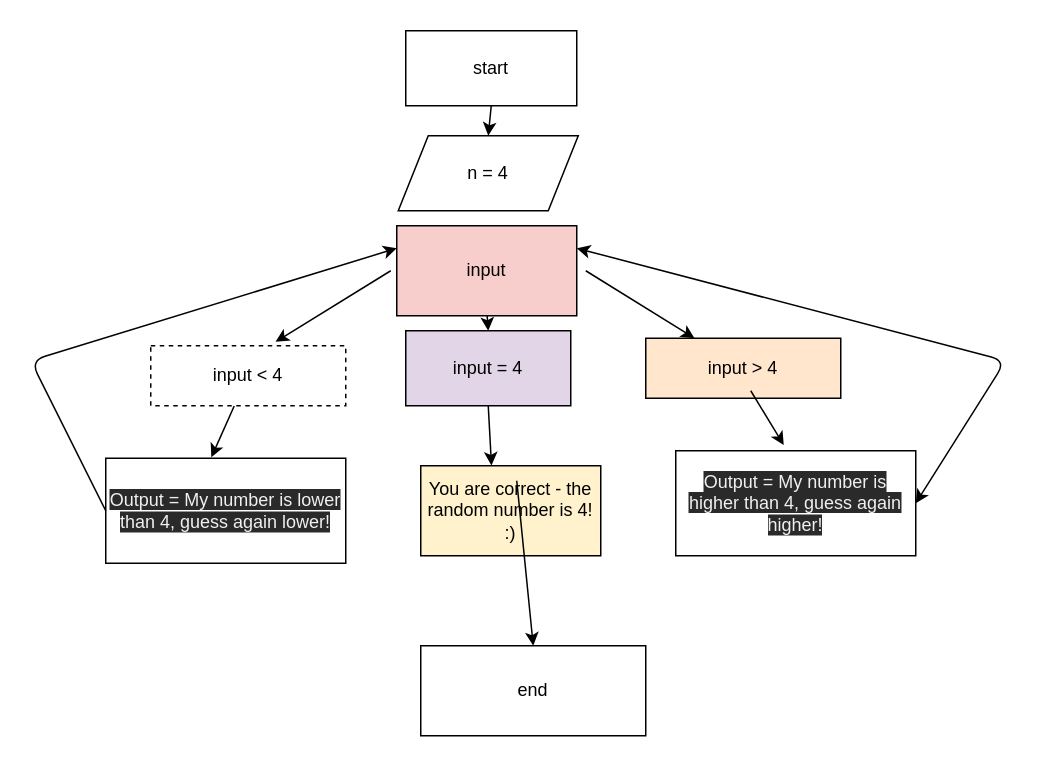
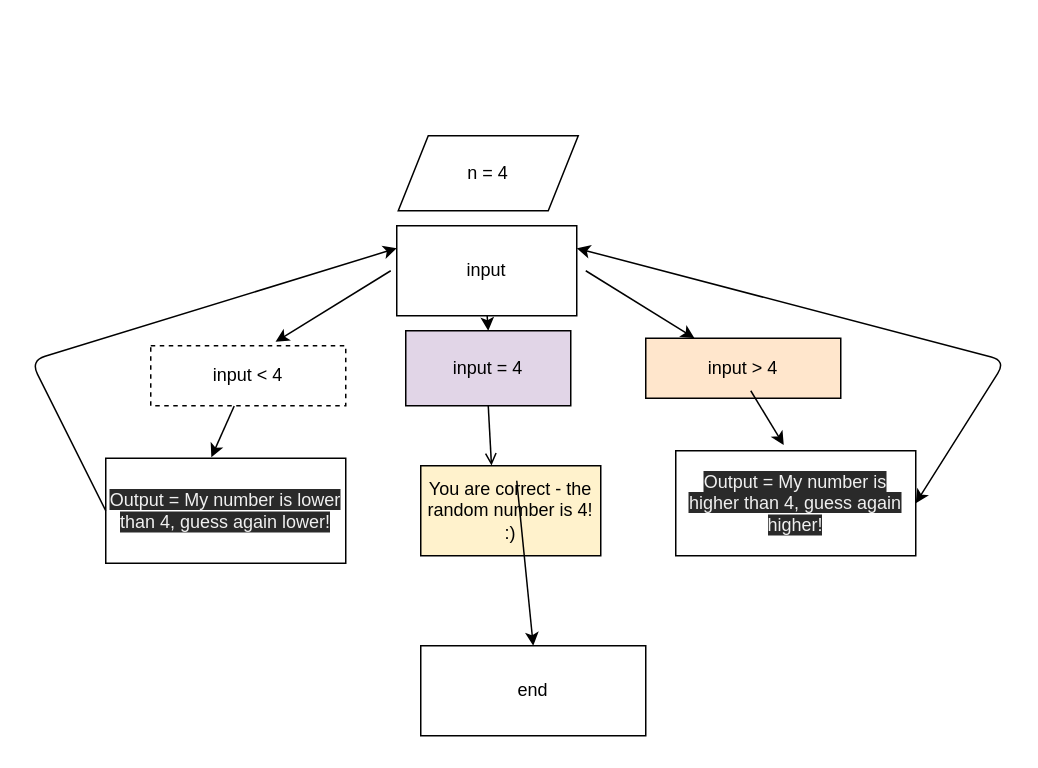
(491, 68) -> none
(490, 116) -> none
(487, 271) -> (487, 271)
(491, 454) -> (491, 456)
